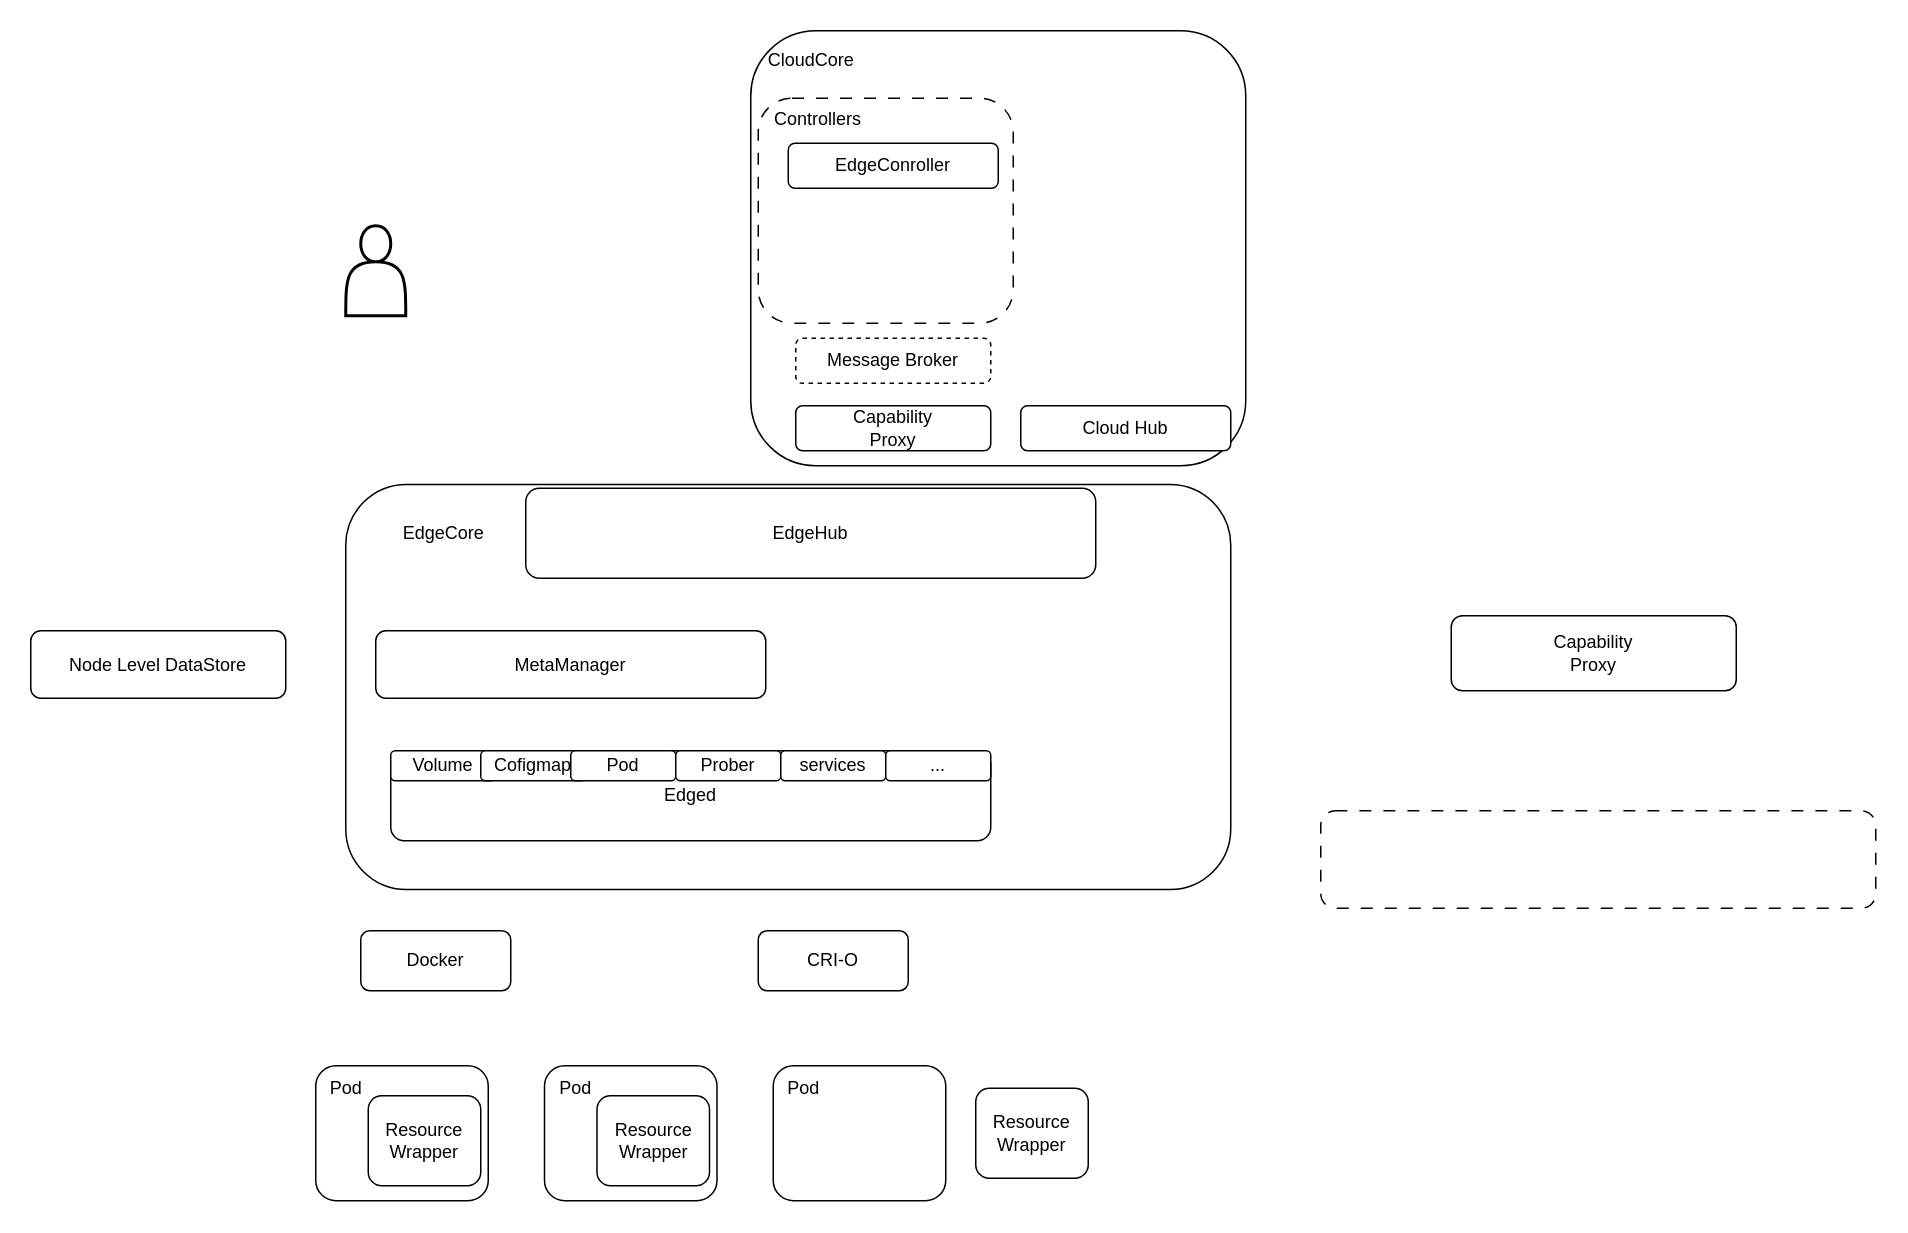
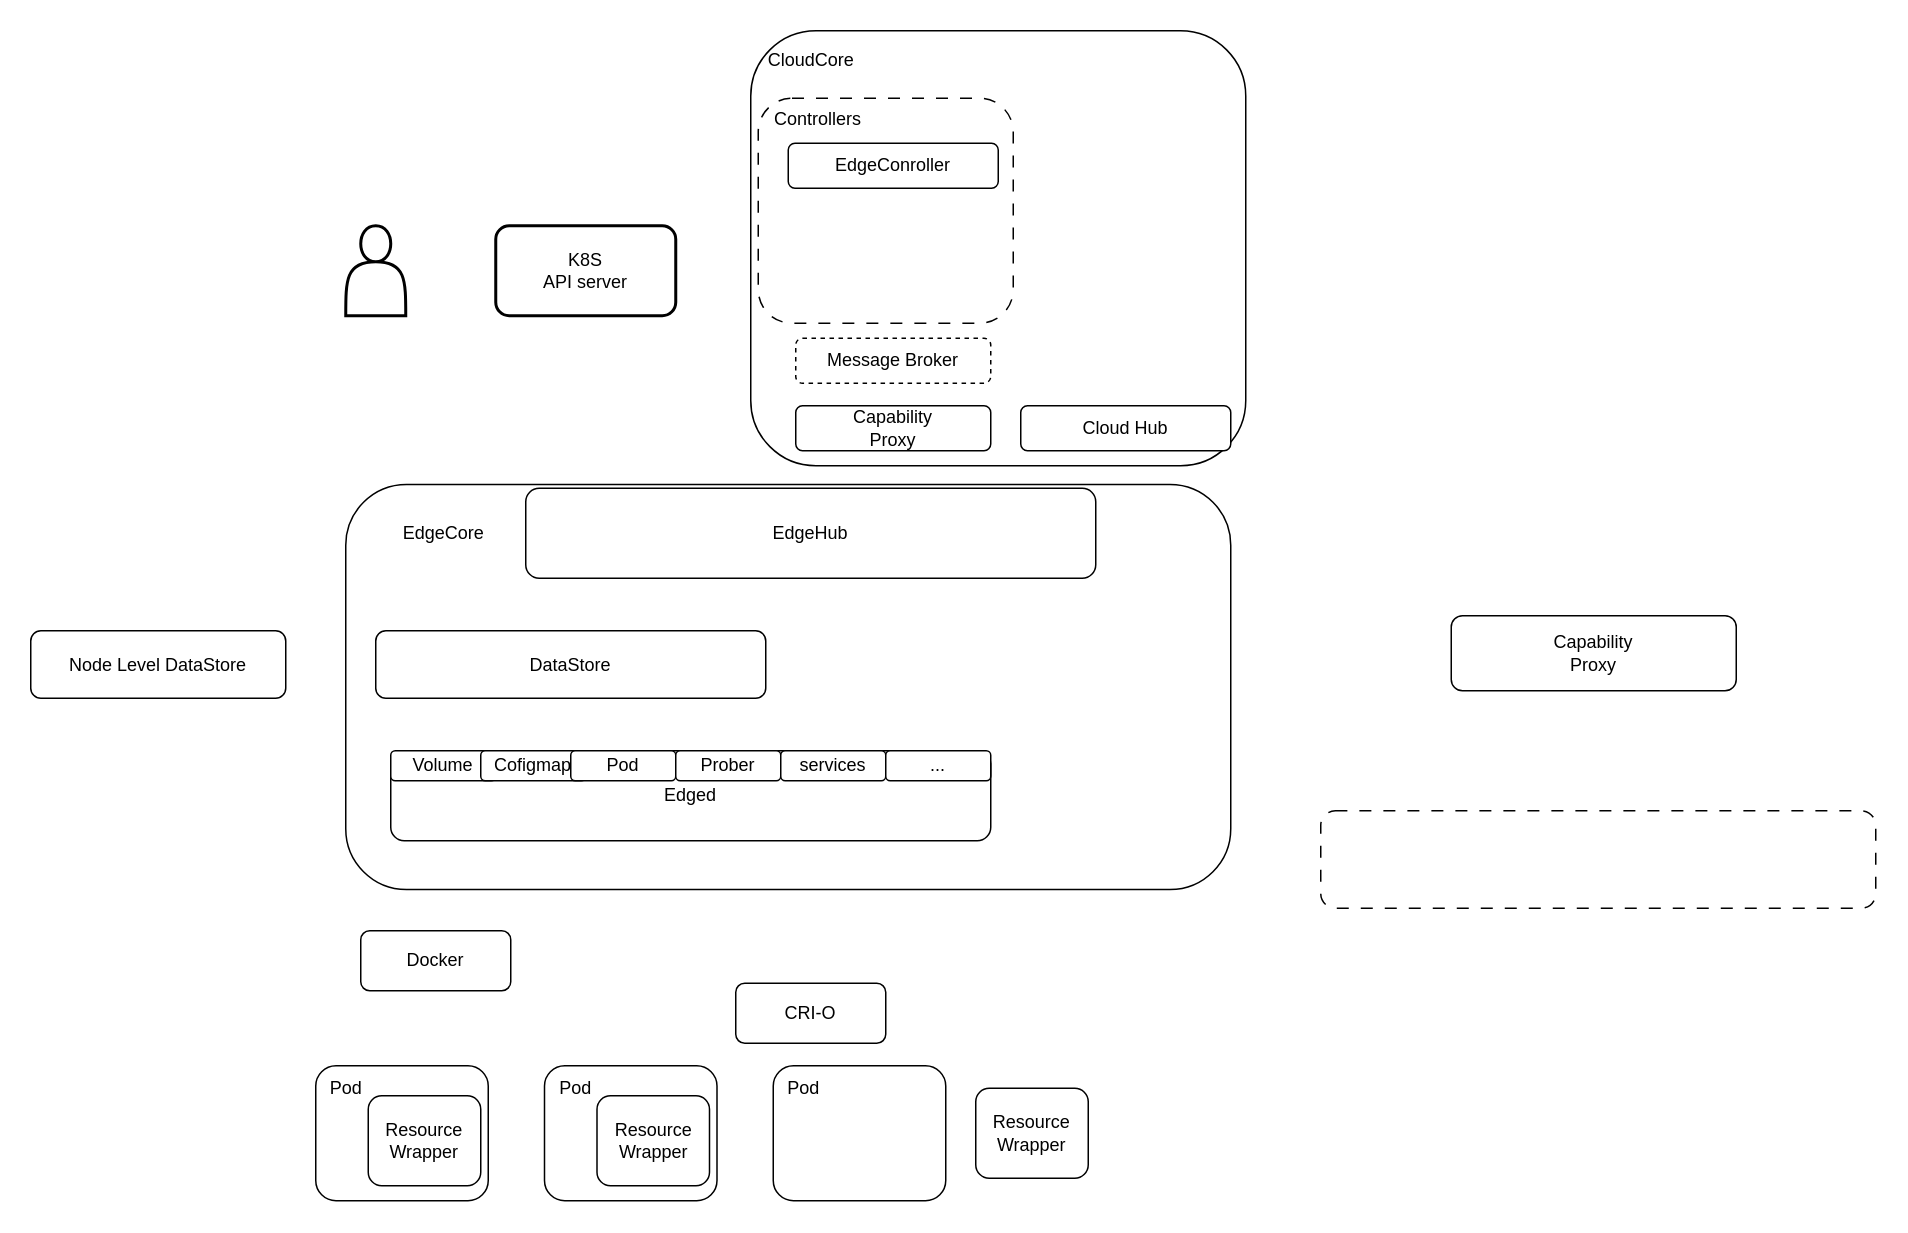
none -> (586, 271)
(571, 665) -> (571, 665)
(833, 961) -> (811, 1013)
